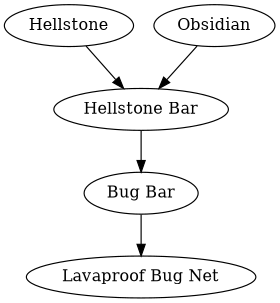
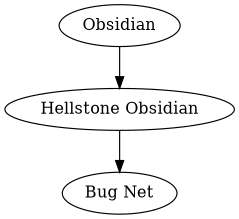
(69, 26) -> none
(141, 109) -> (120, 109)
(141, 193) -> (120, 193)
(141, 277) -> none
